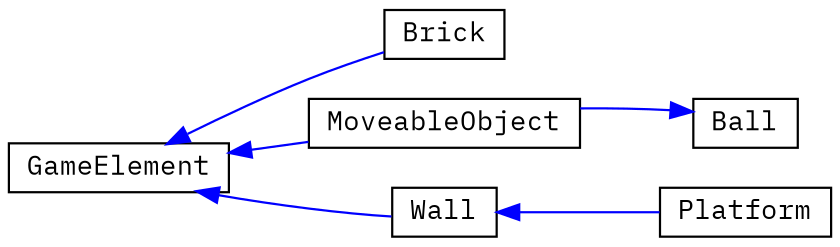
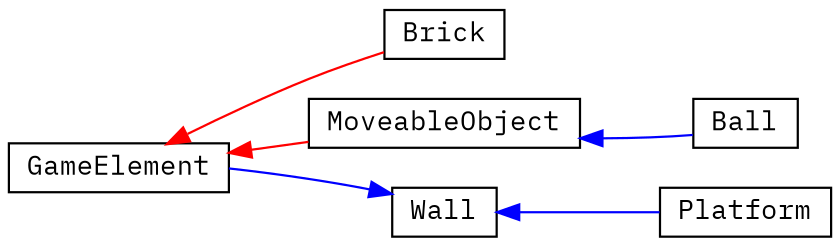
(284, 89) -> (284, 89)
(625, 109) -> (648, 137)
(280, 146) -> (280, 146)
(305, 208) -> (300, 178)
